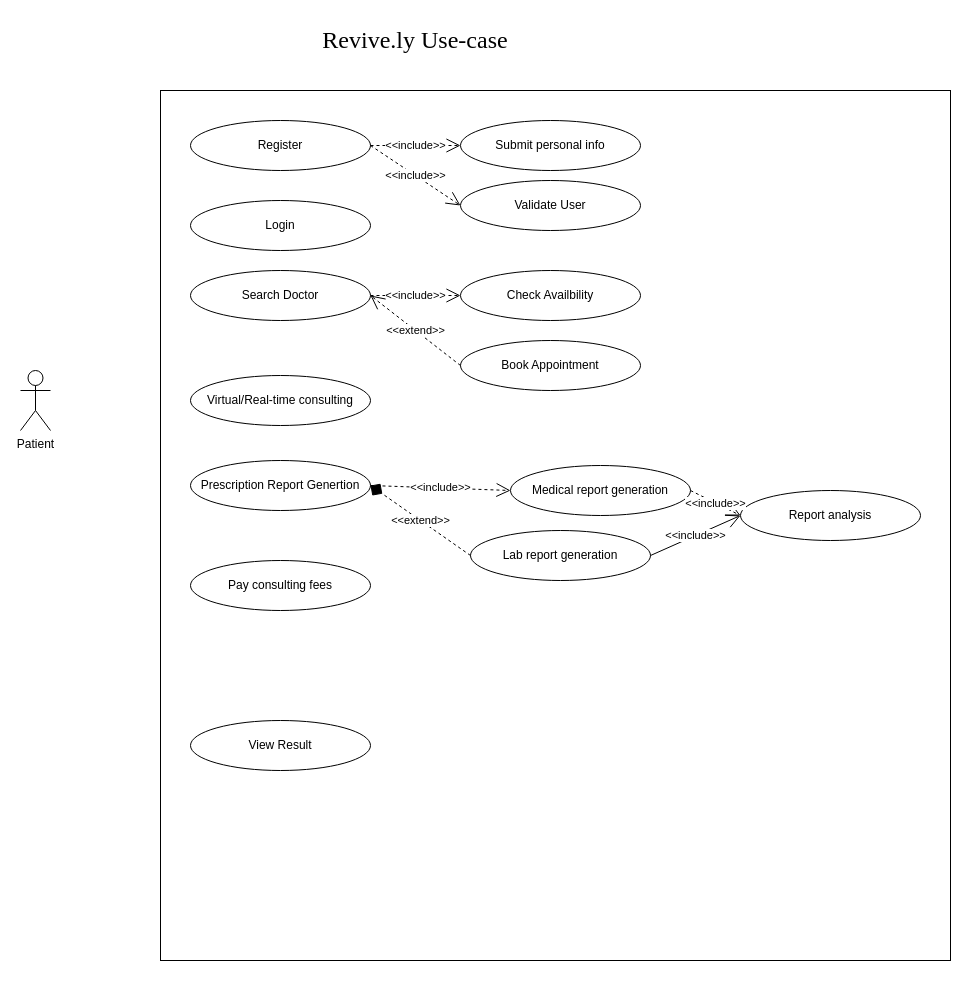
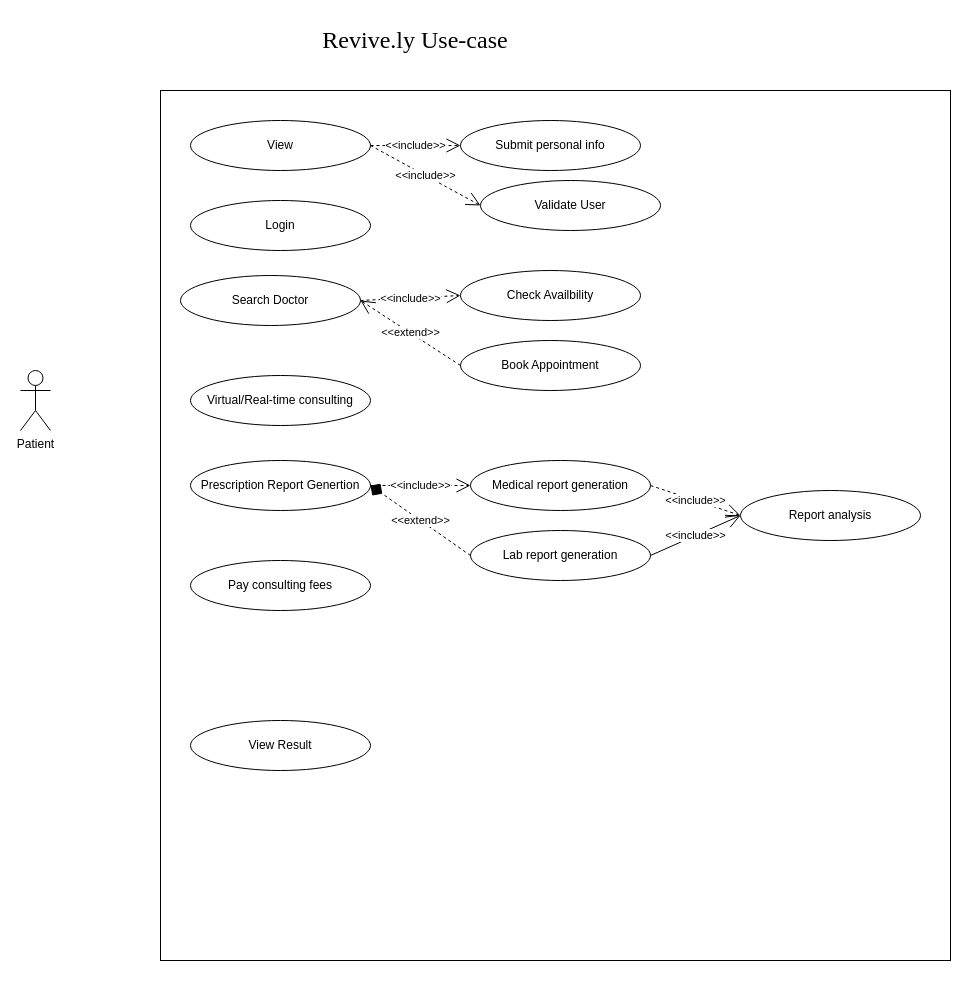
(281, 146) -> (281, 146)
(551, 206) -> (571, 206)
(281, 296) -> (271, 301)
(601, 491) -> (561, 486)
